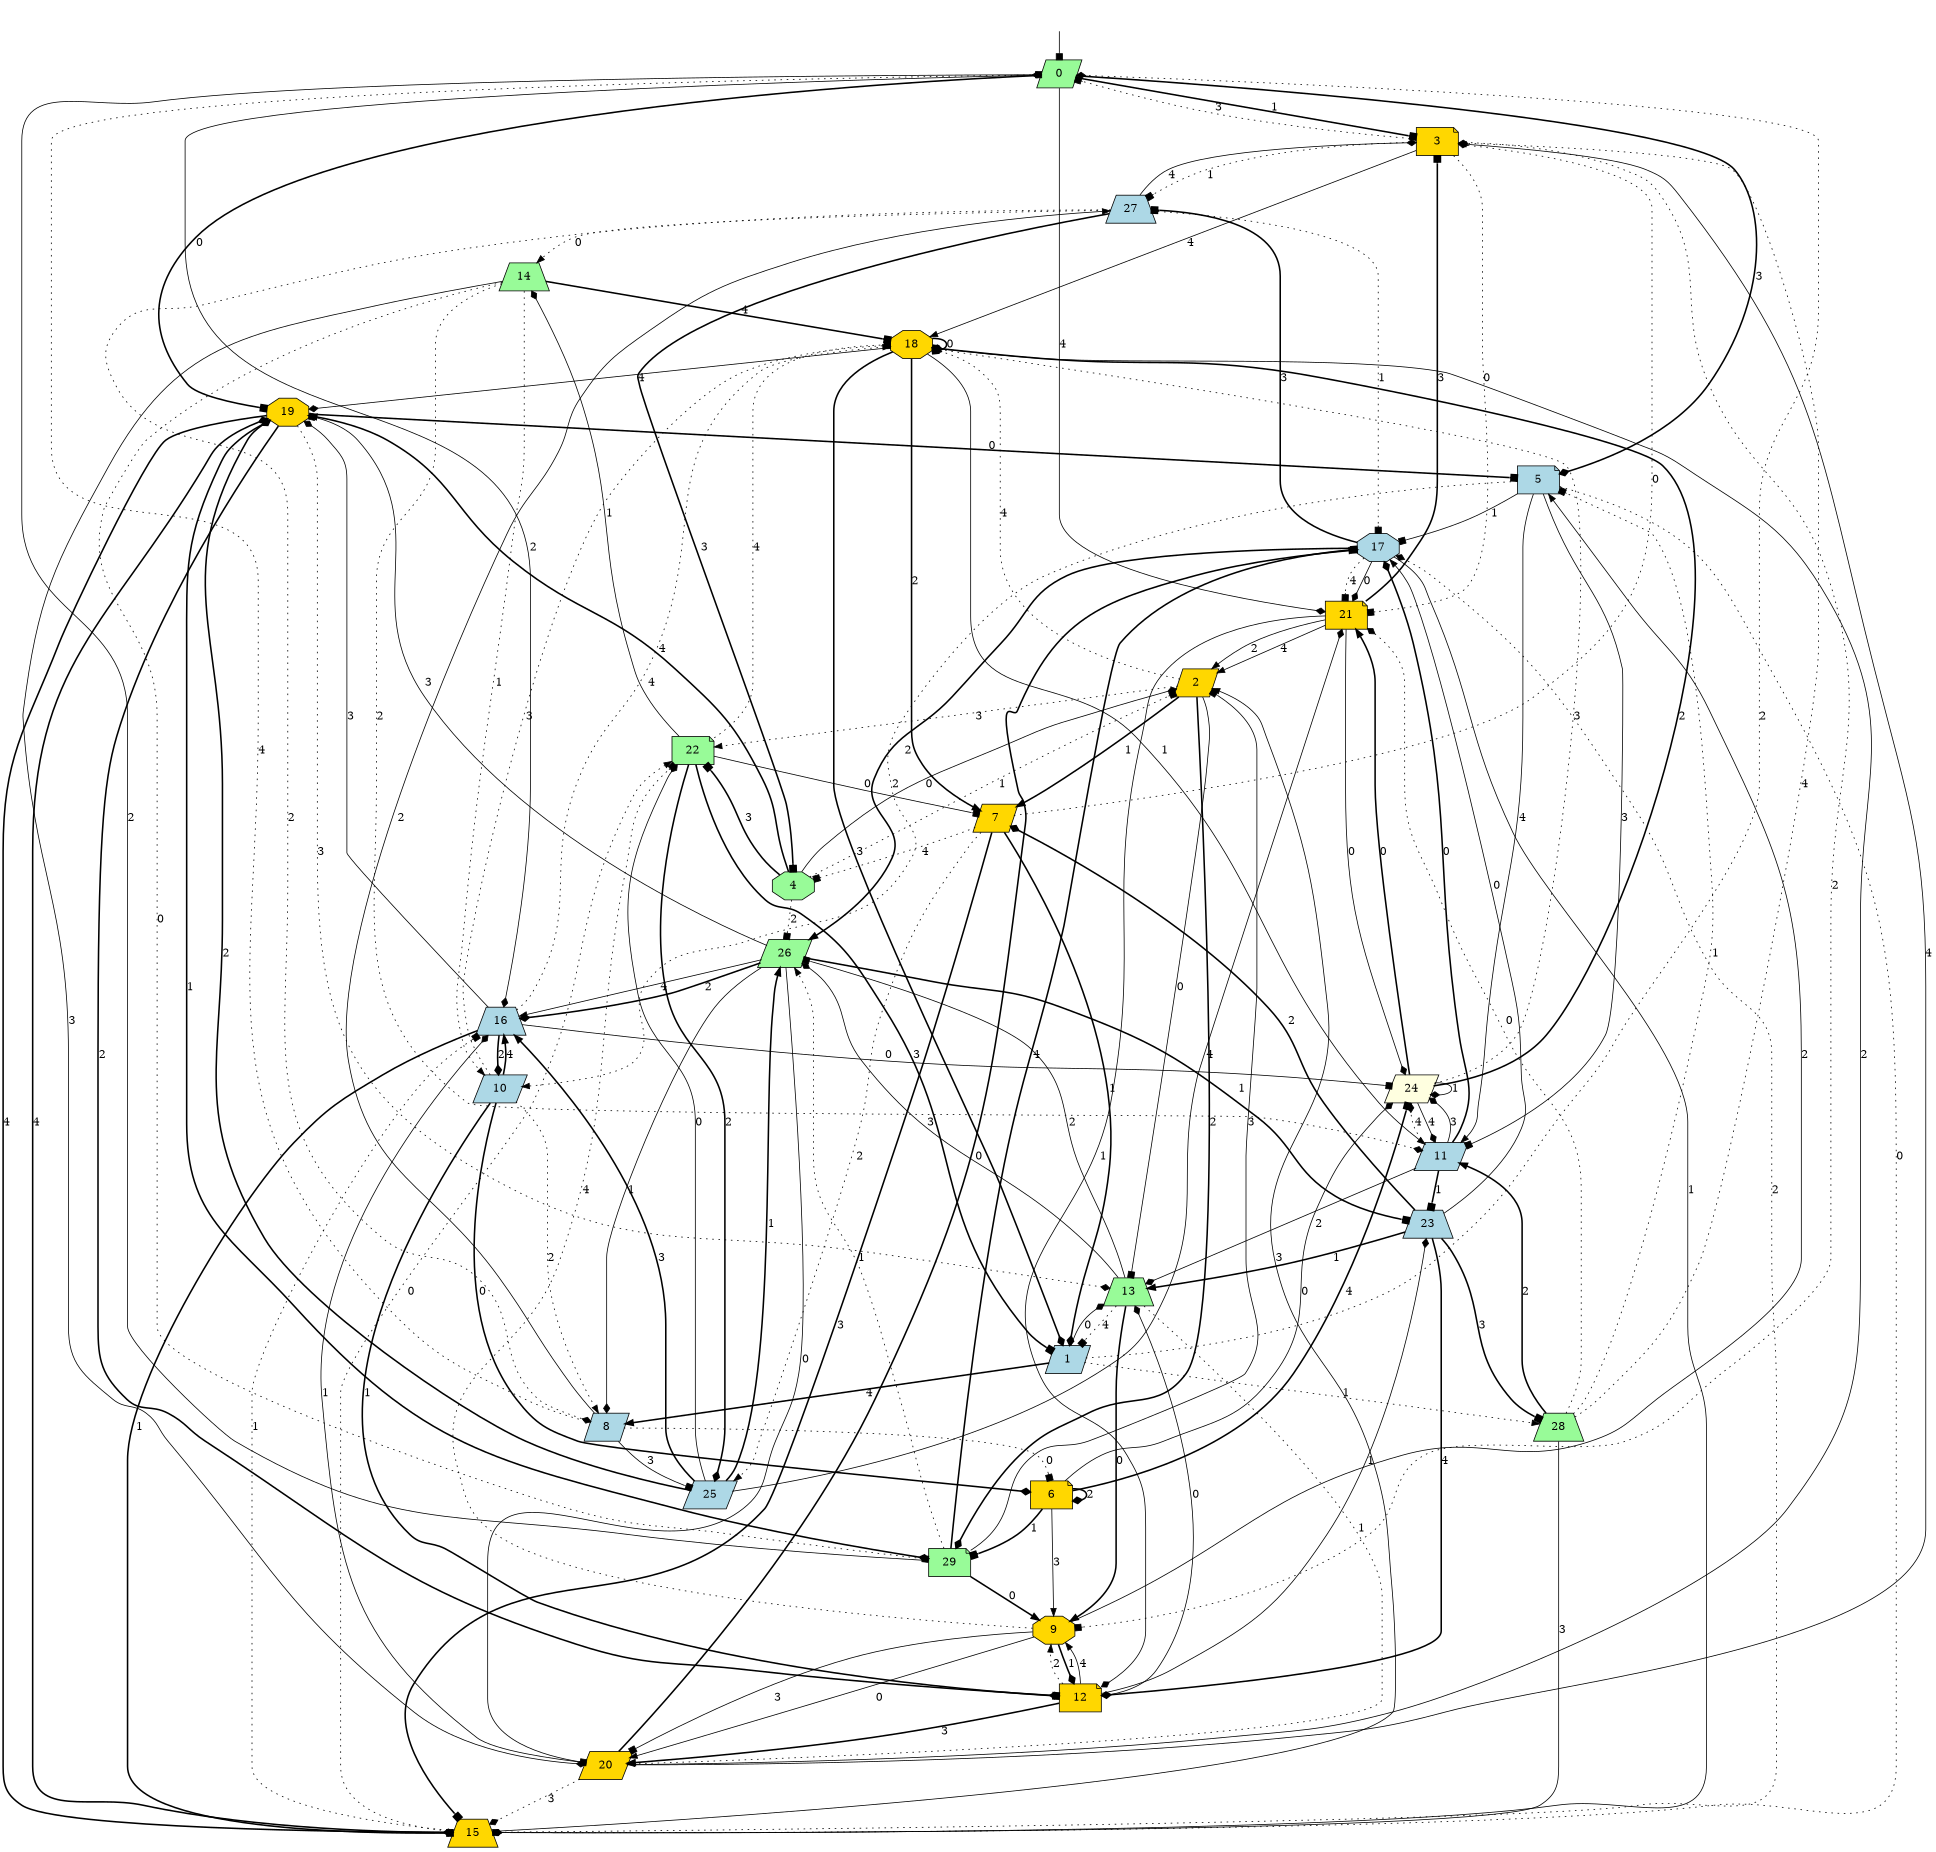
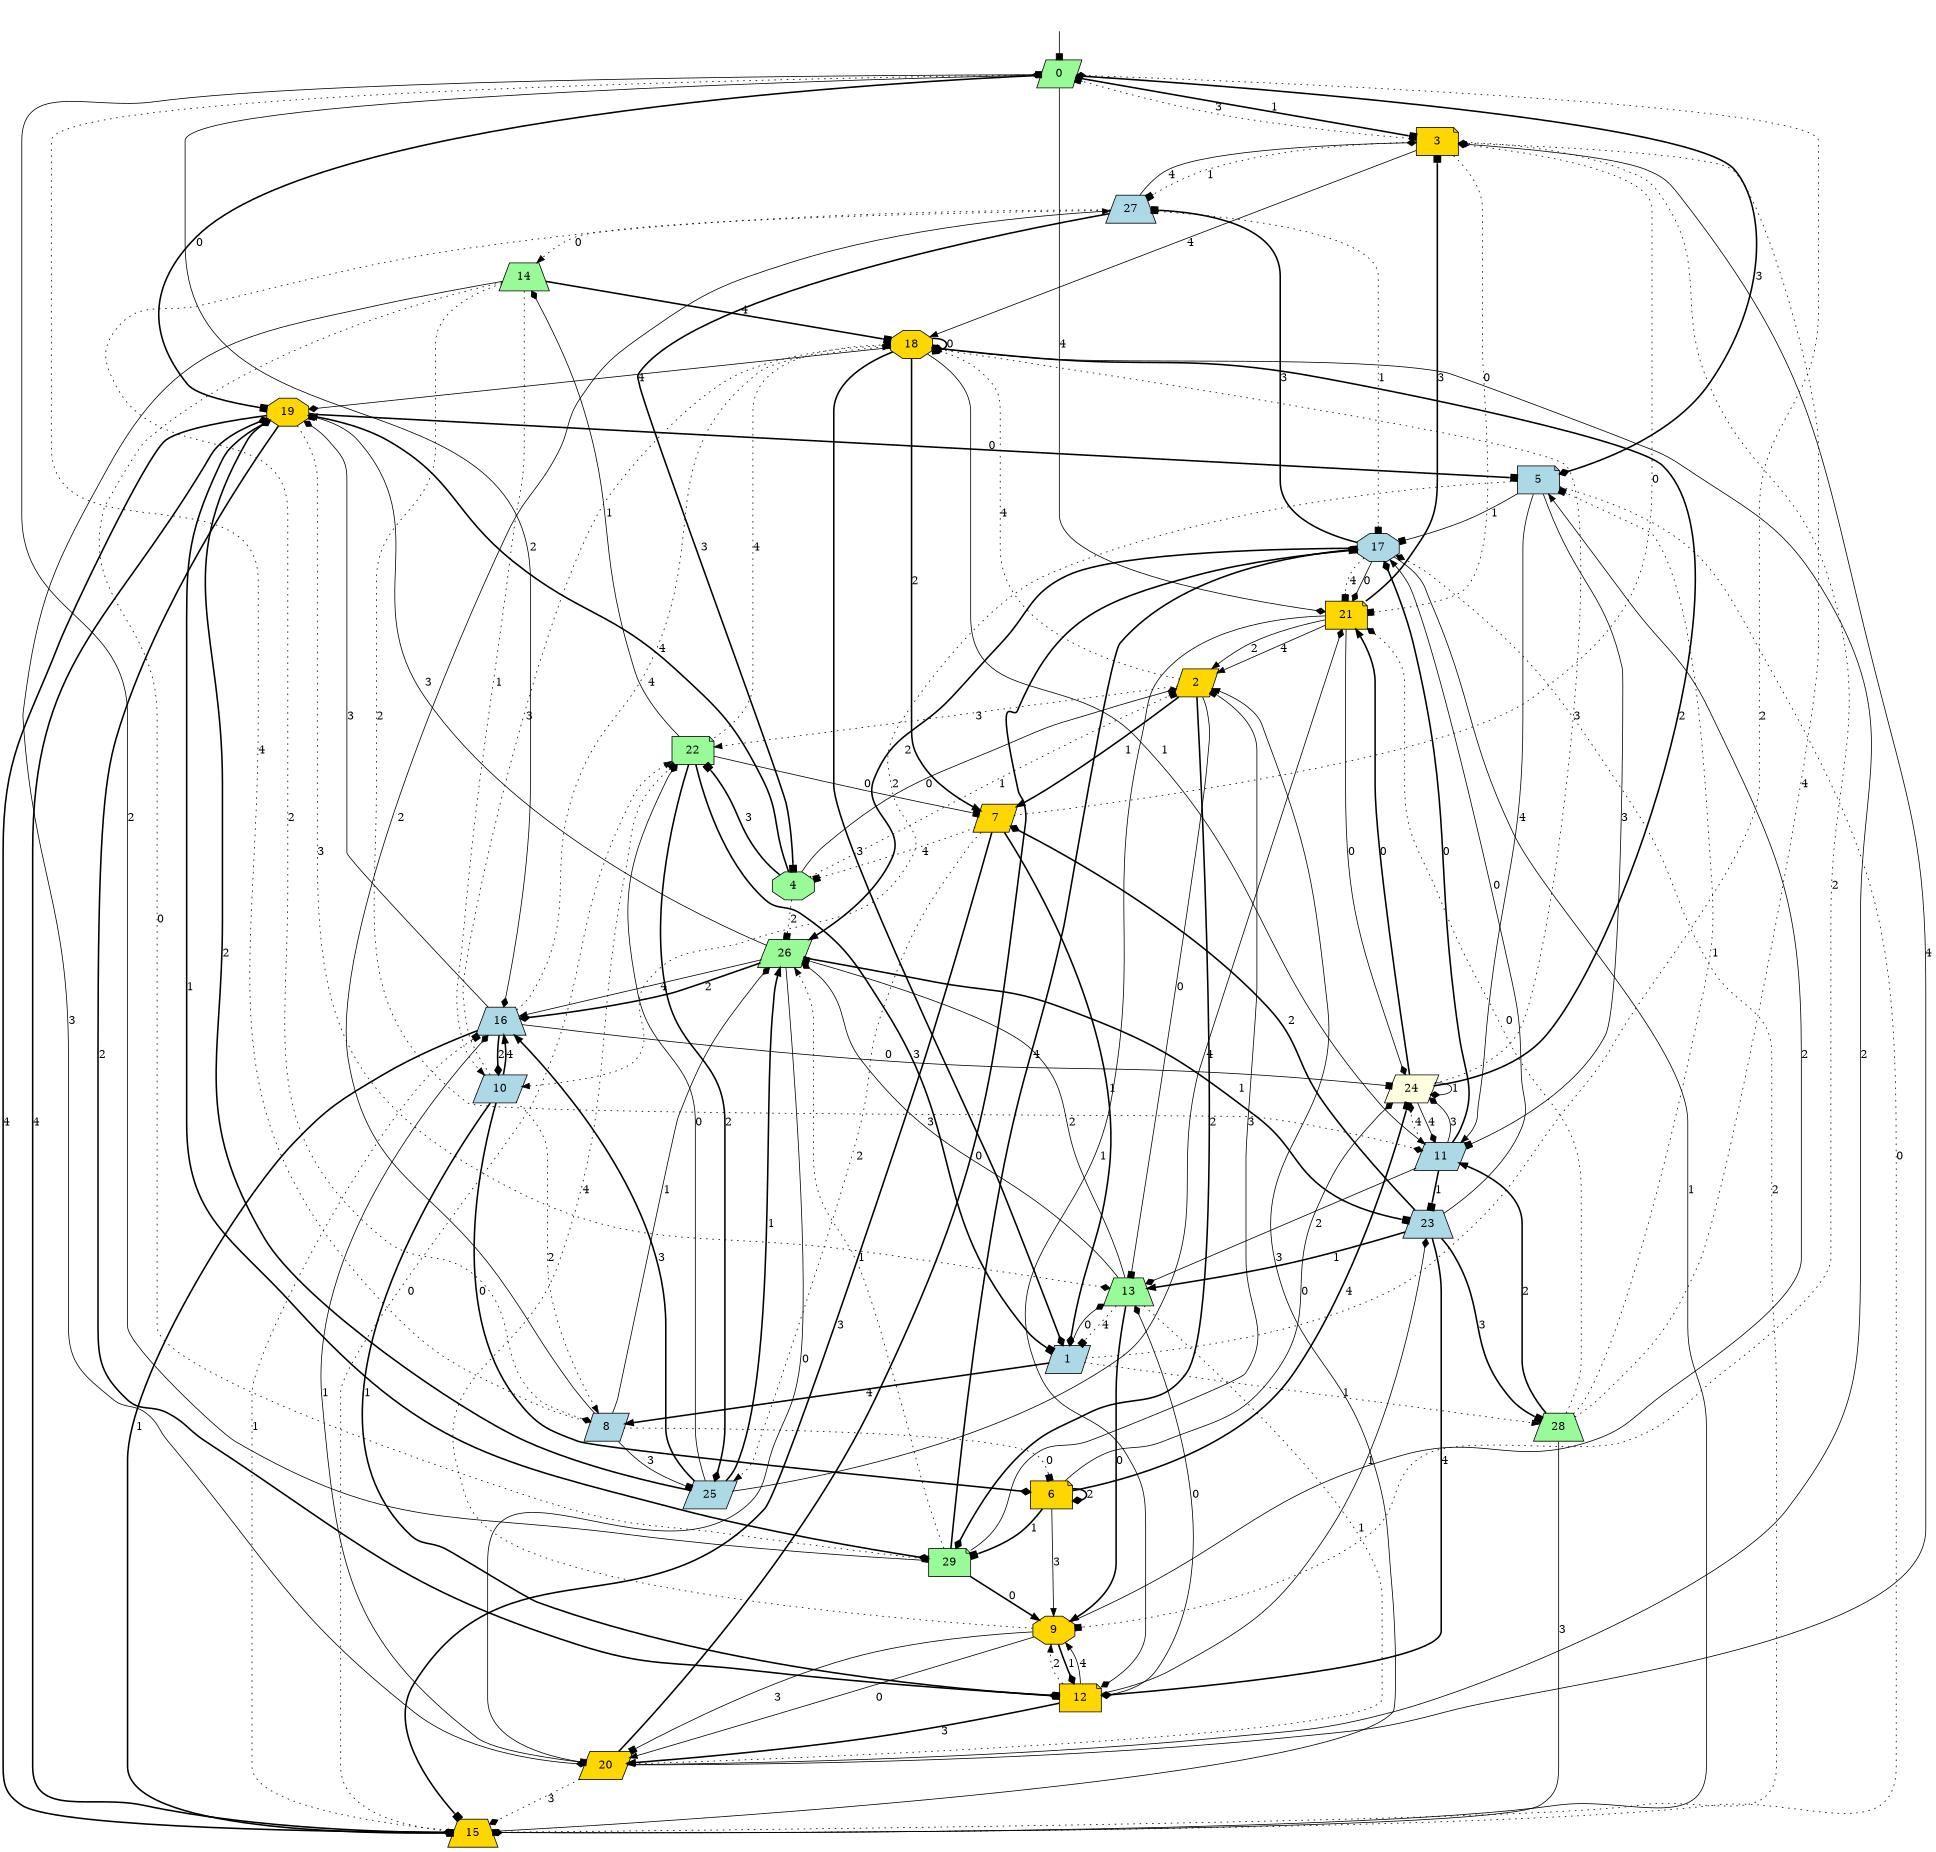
(634, 1167) -> (663, 1184)
